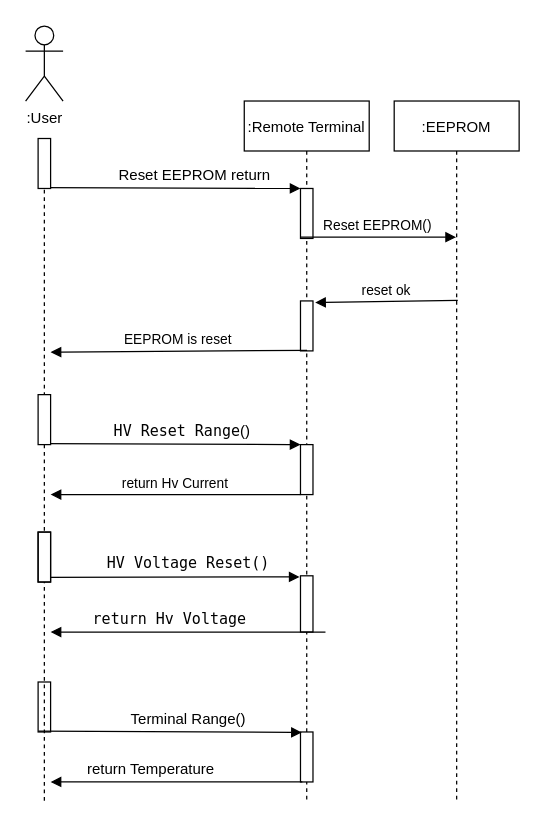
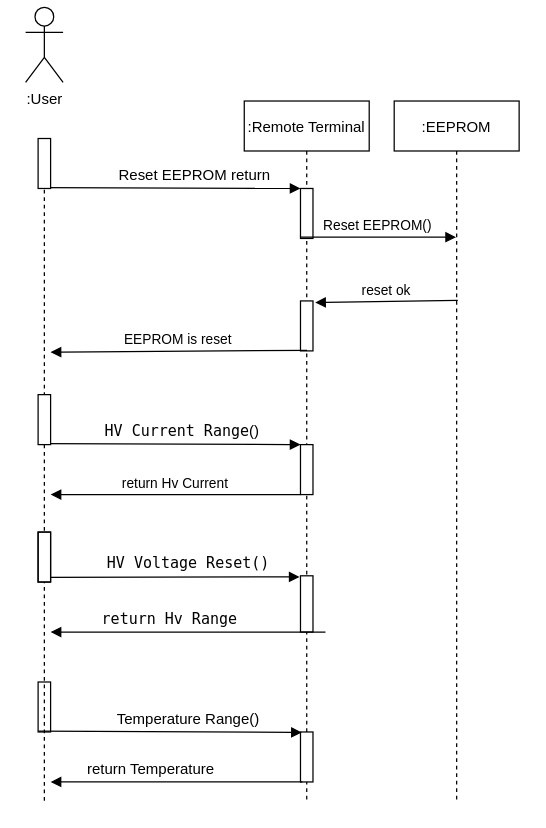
(44, 63) -> (44, 44)
(183, 432) -> (183, 432)
(170, 619) -> (170, 619)
(189, 719) -> (189, 719)
